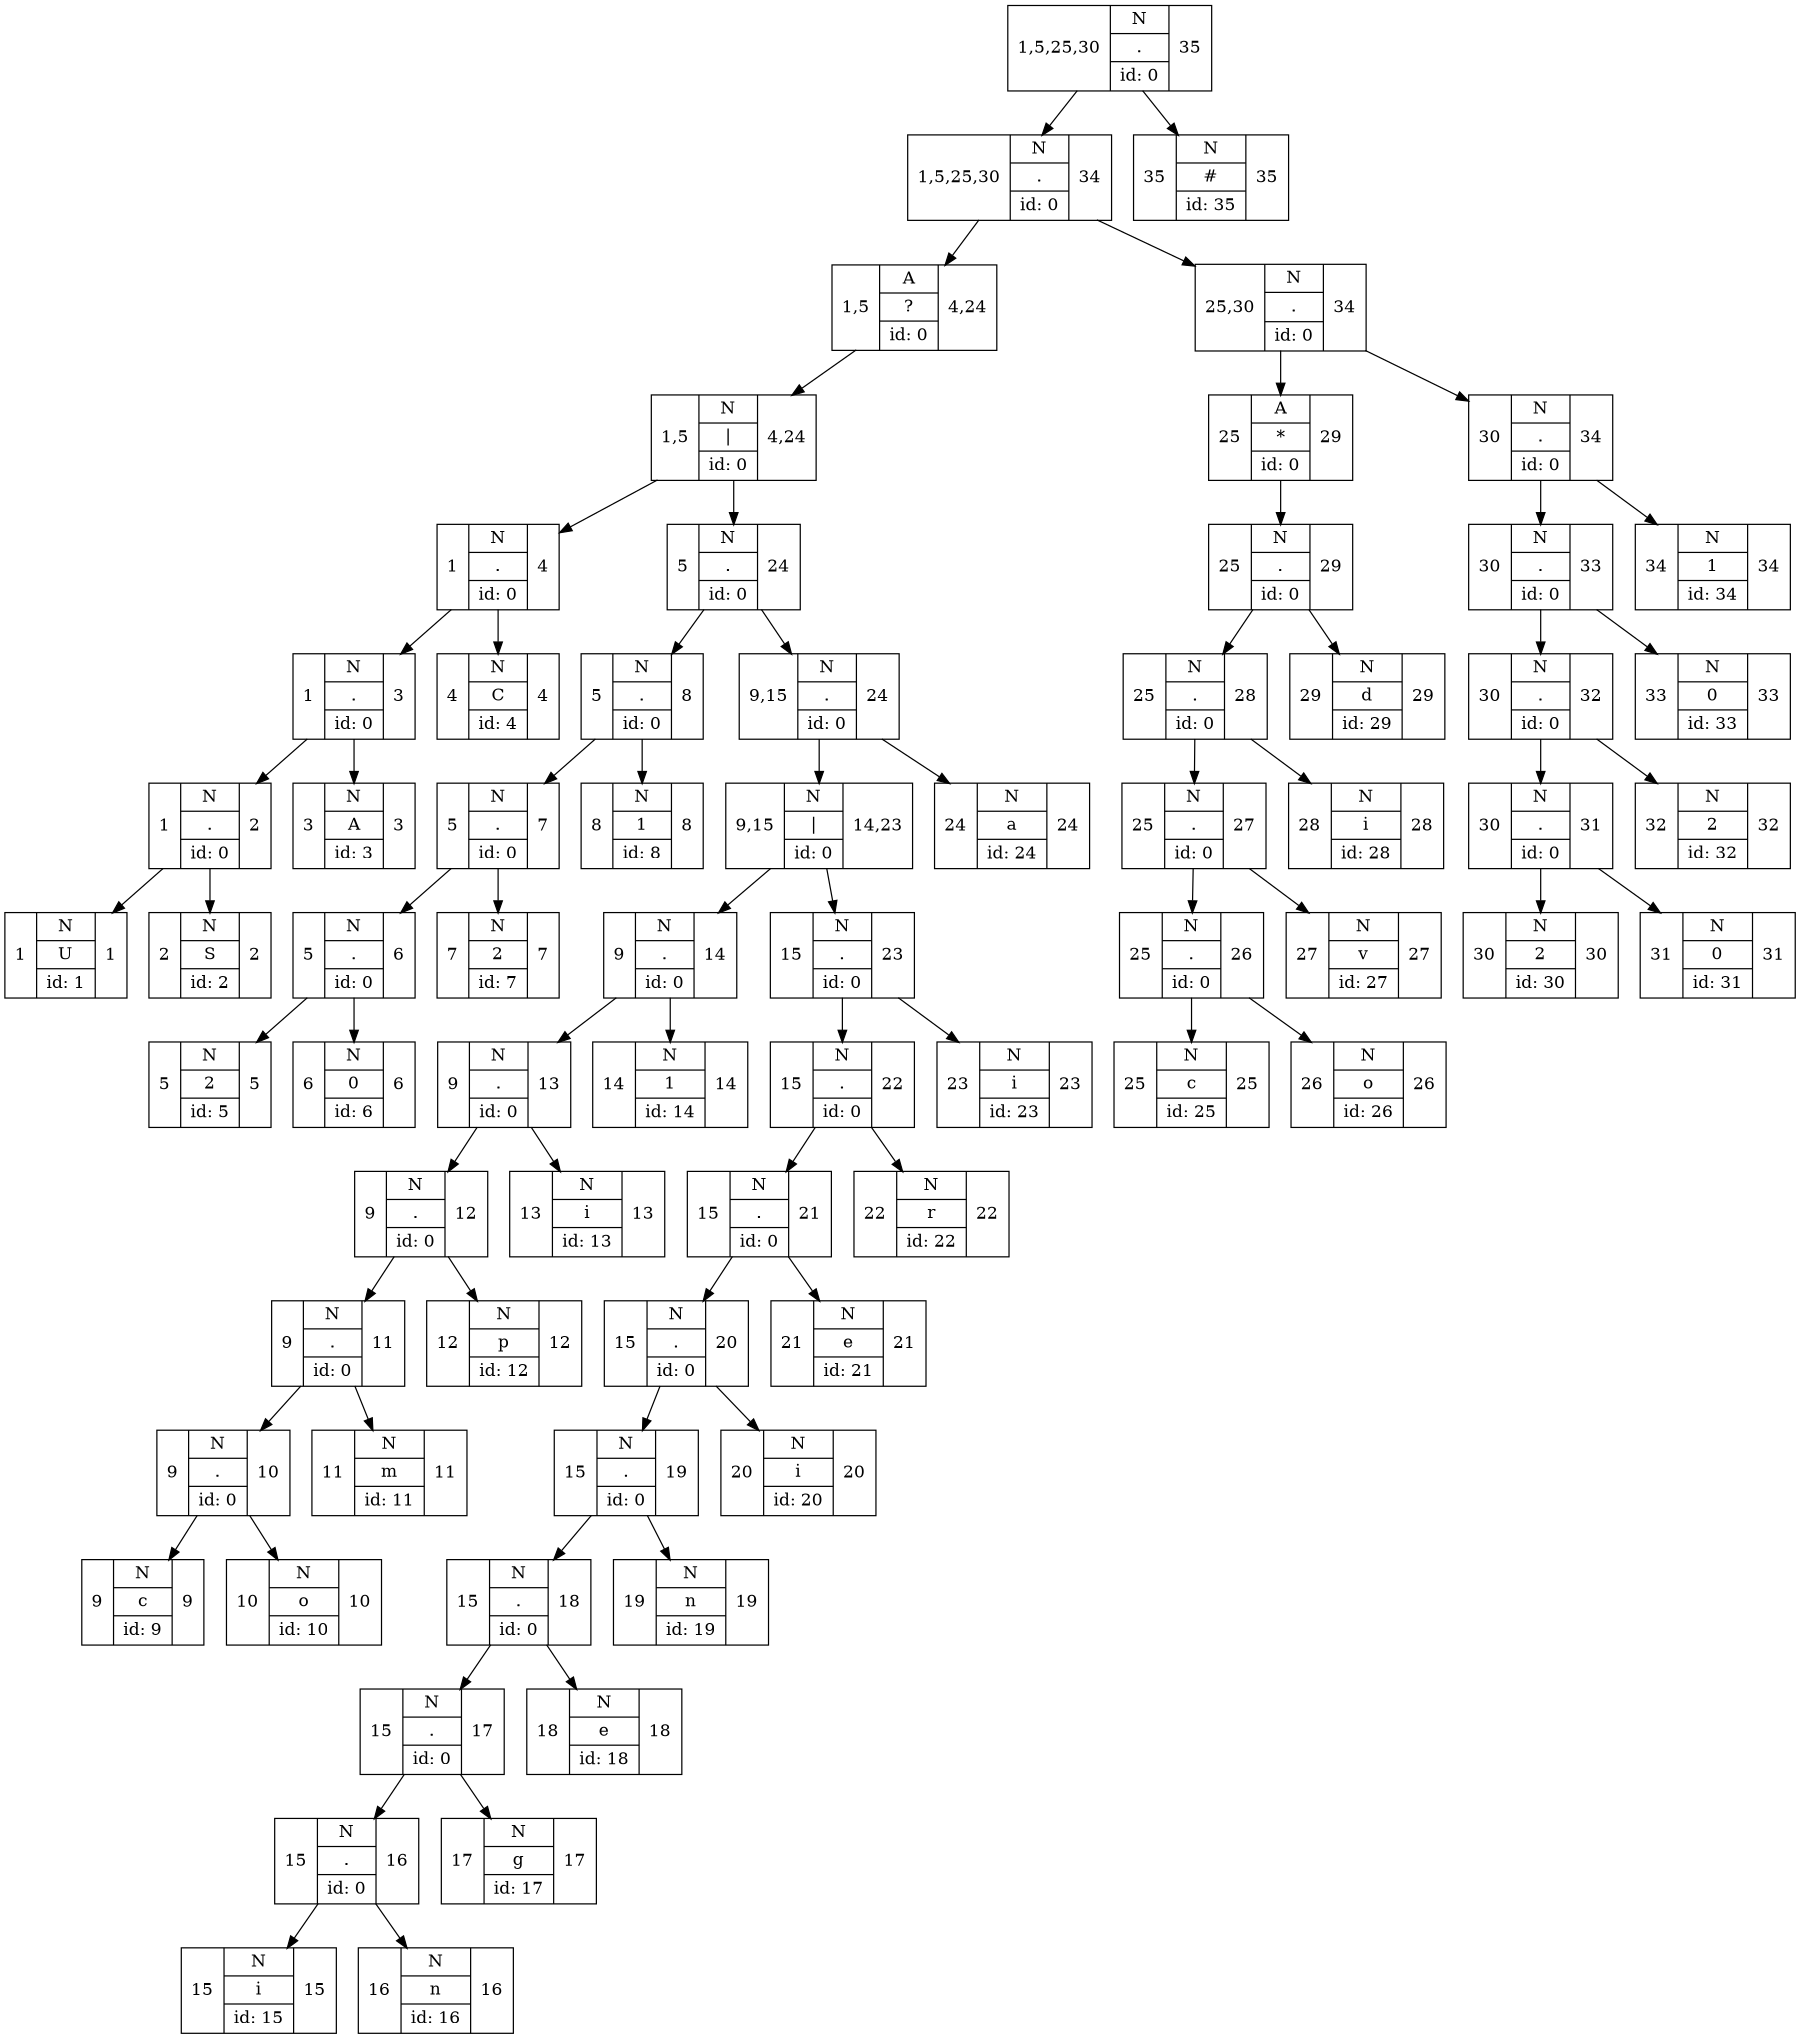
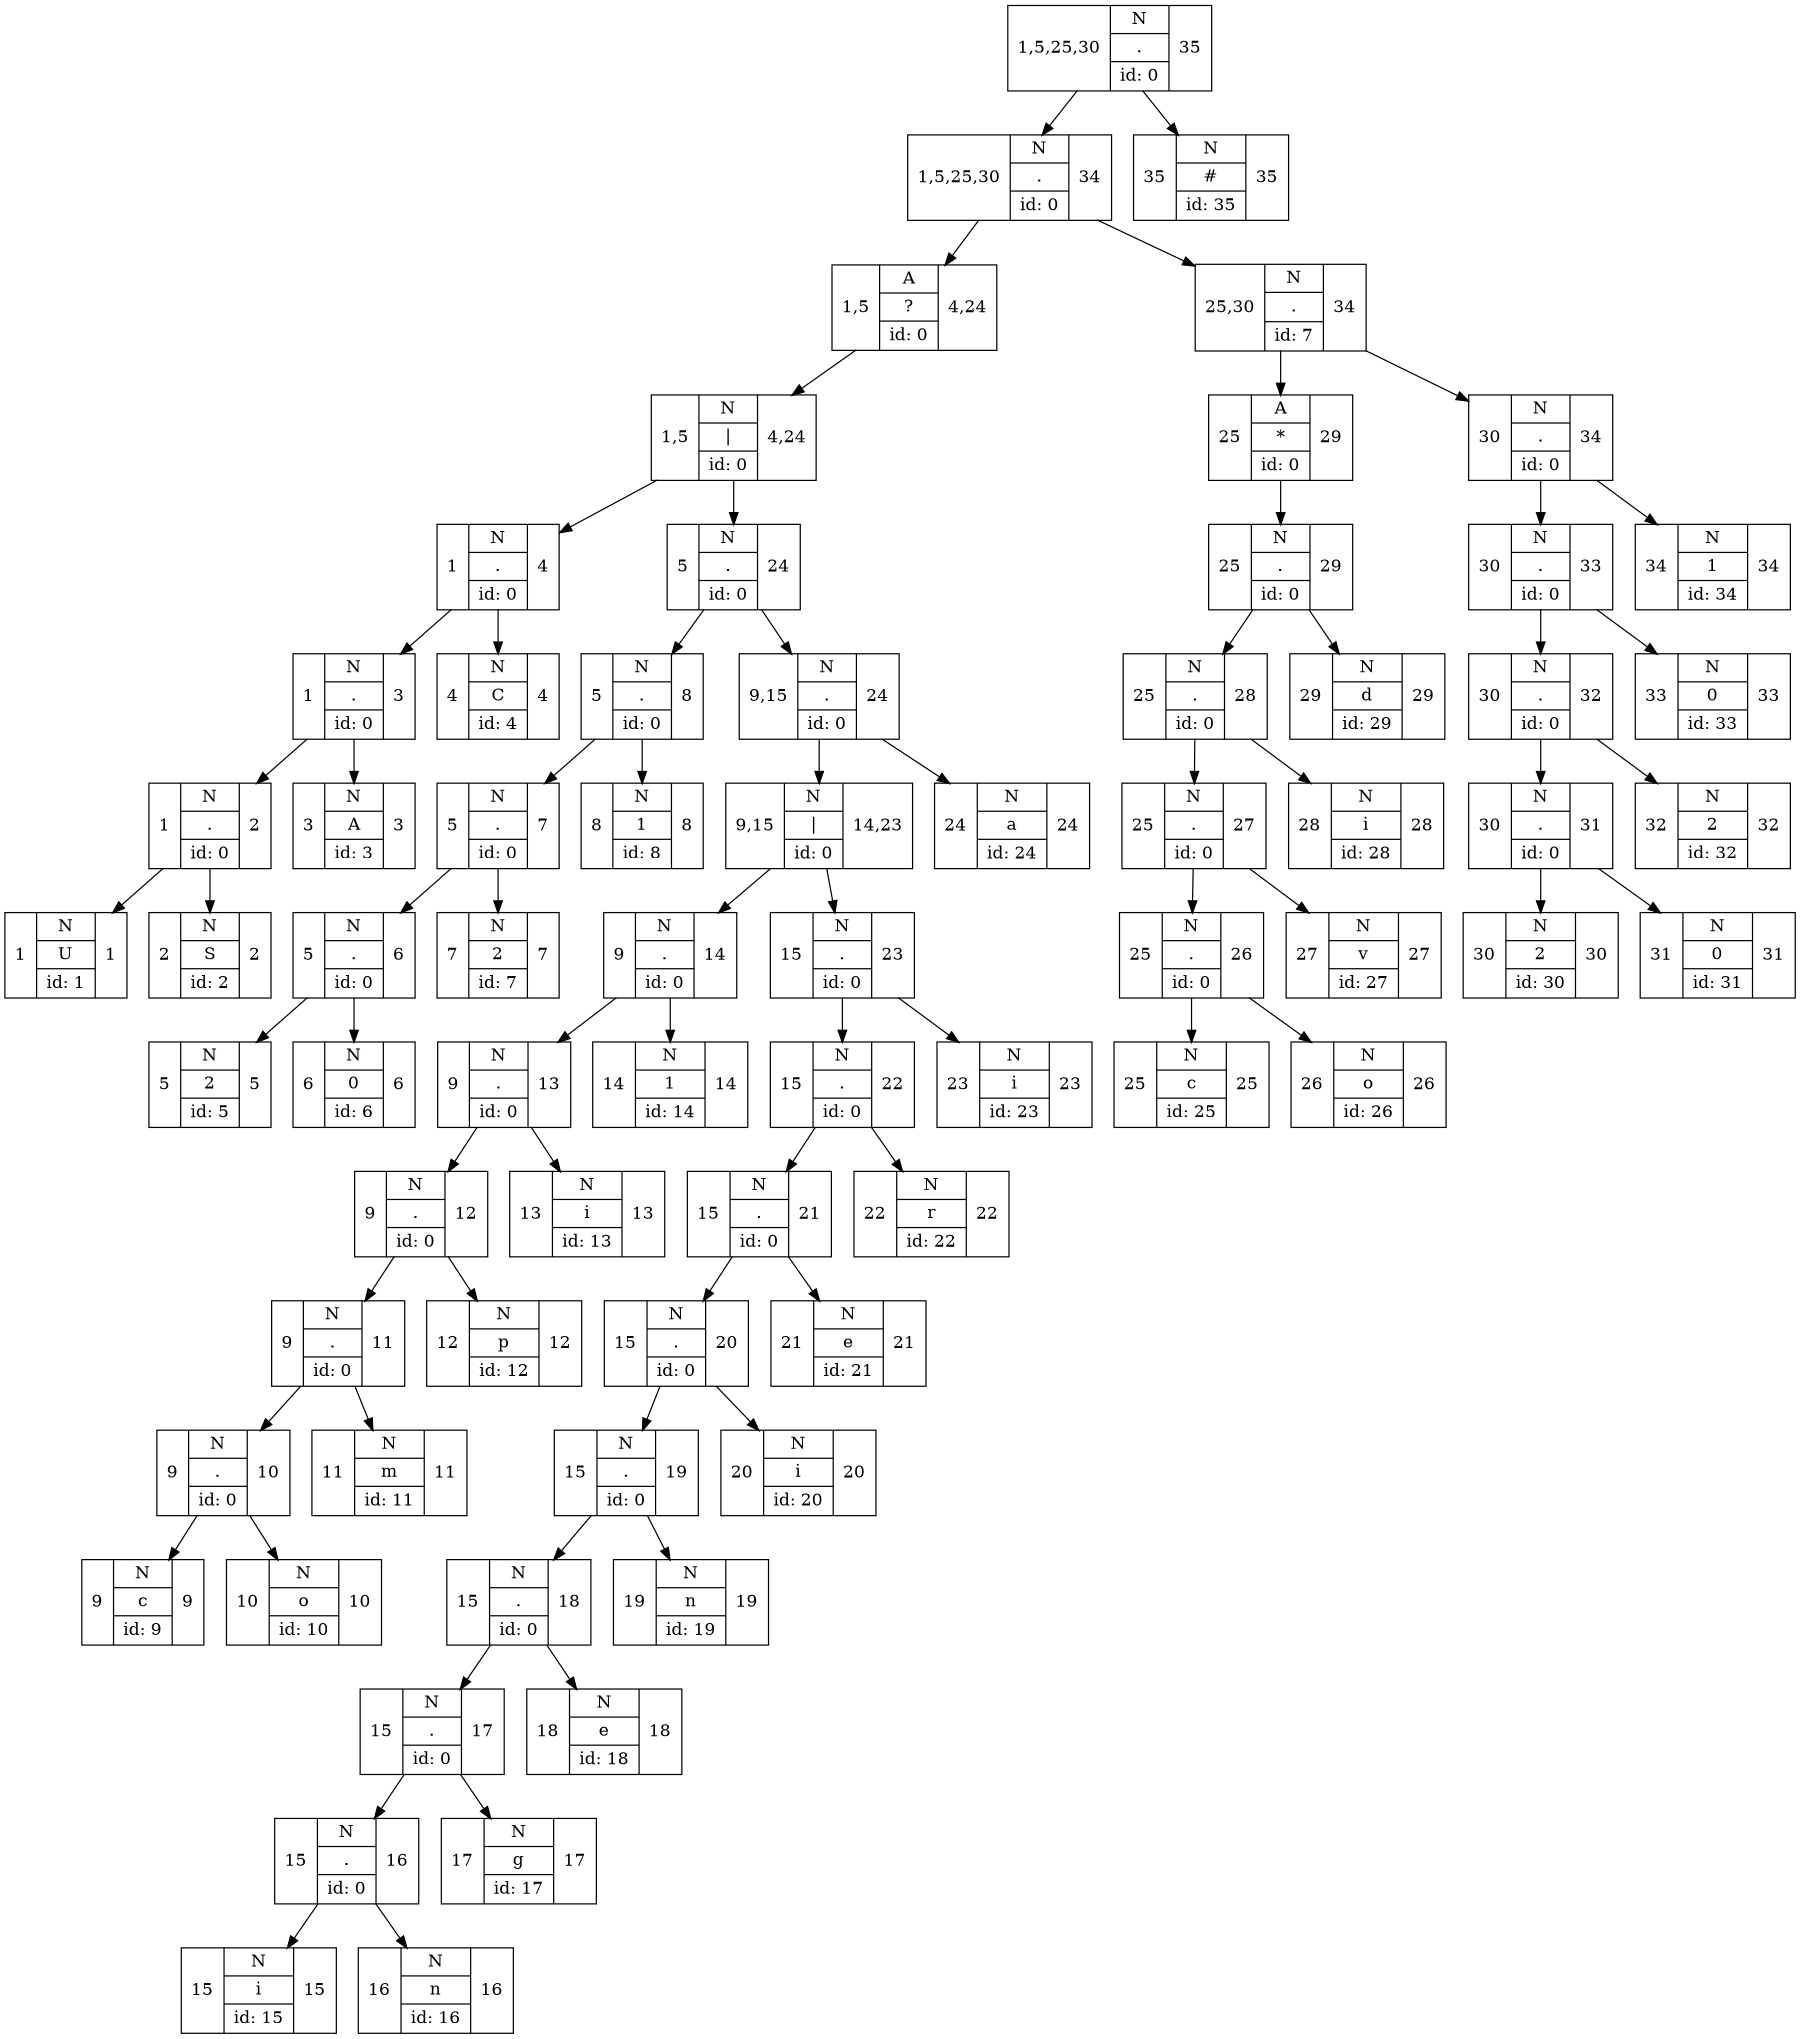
(1294, 336) -> (1294, 336)
